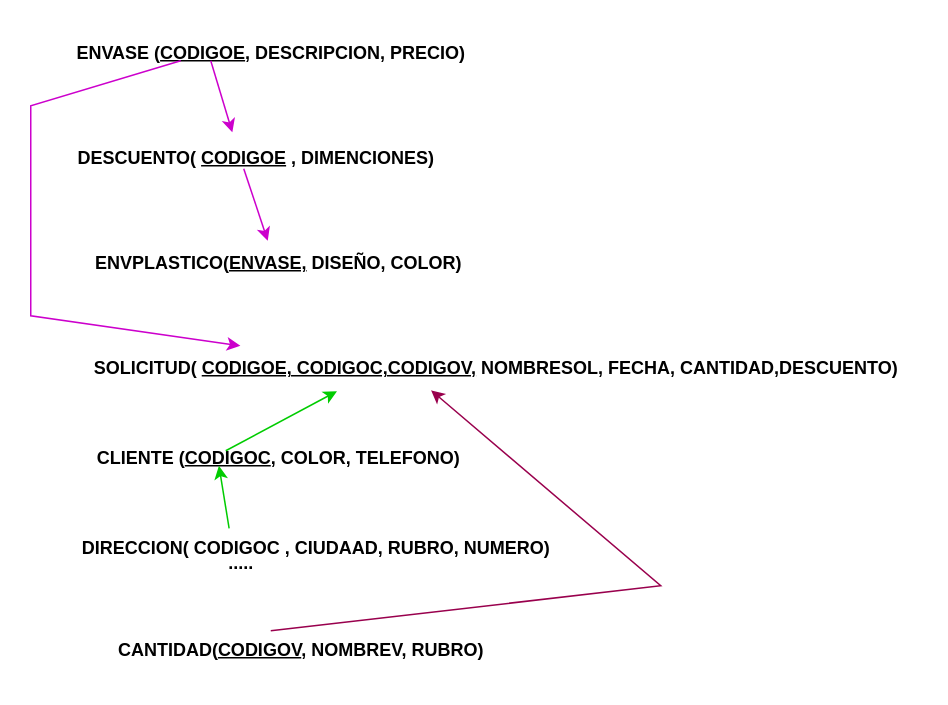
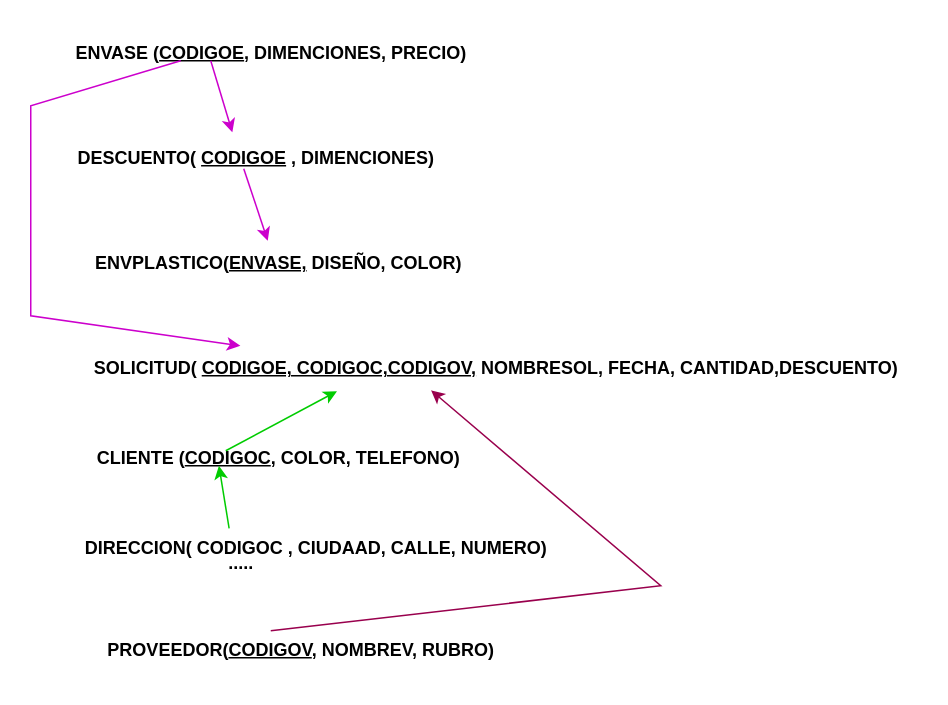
(272, 53) -> (272, 53)
(317, 548) -> (317, 548)
(302, 650) -> (302, 650)
